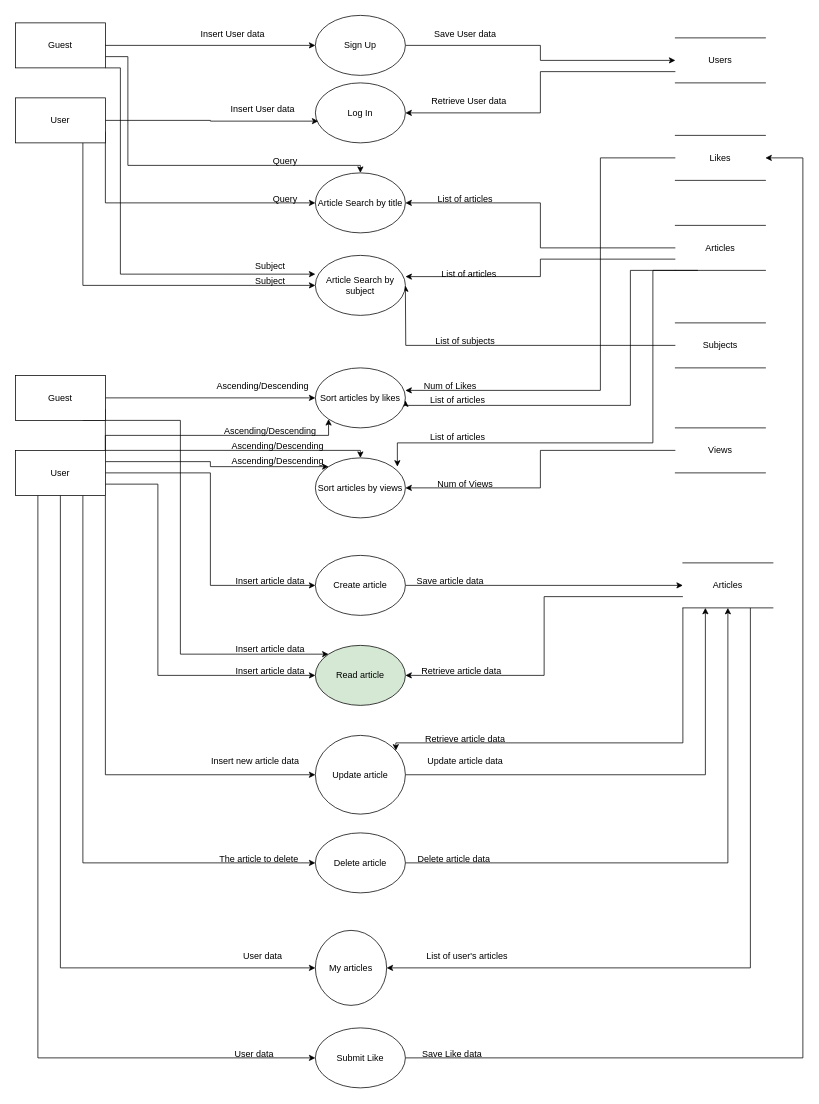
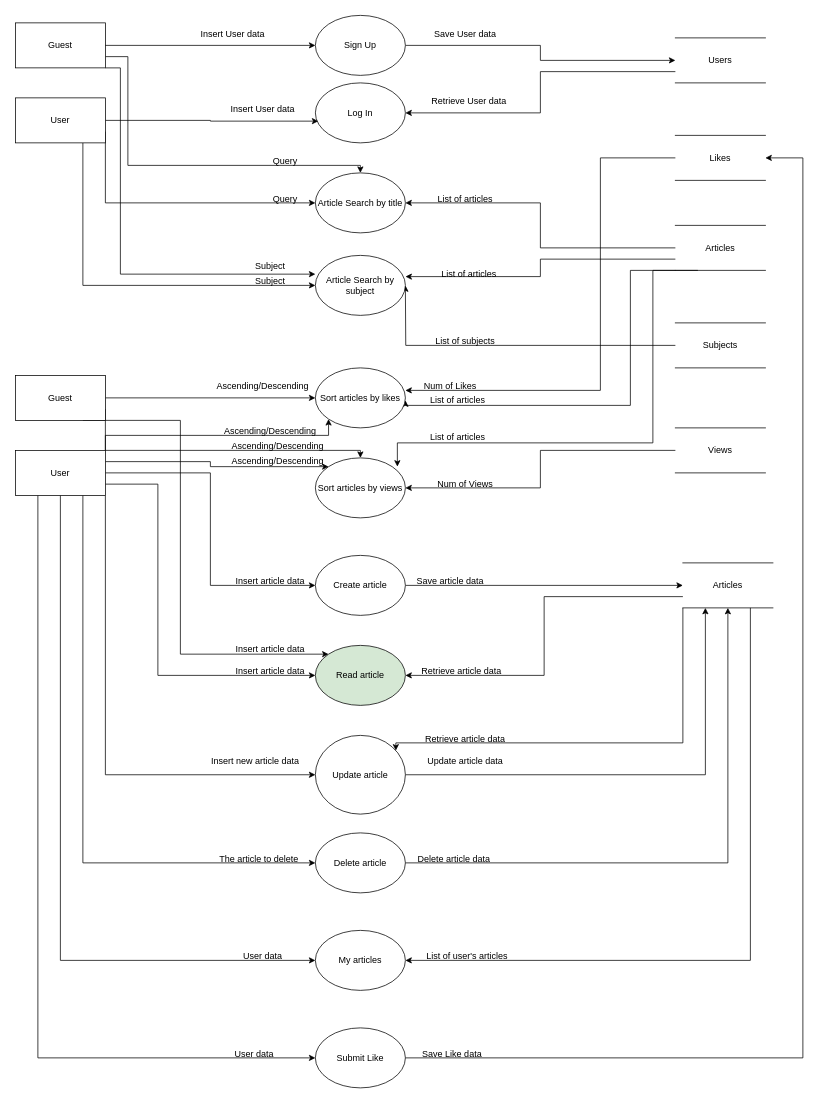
(351, 968) -> (360, 960)
